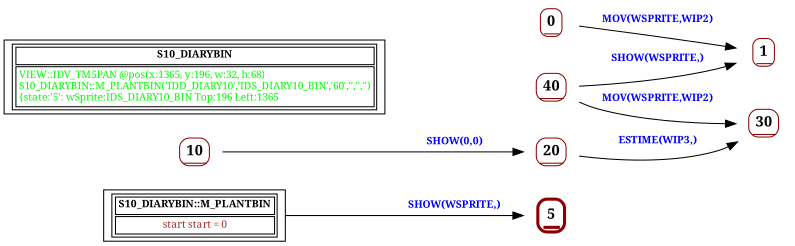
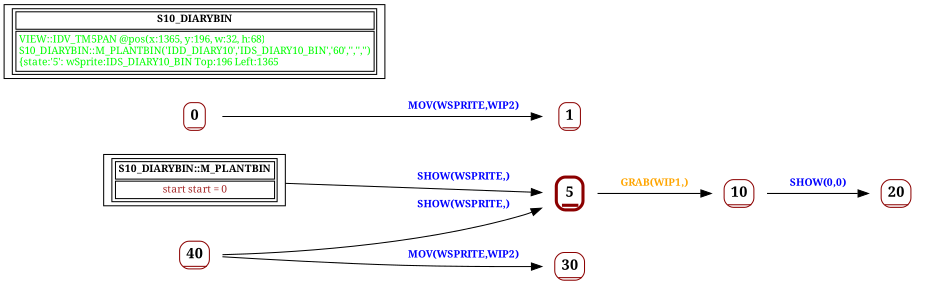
(653, 80) -> (379, 243)
(654, 160) -> none
none -> (649, 193)
